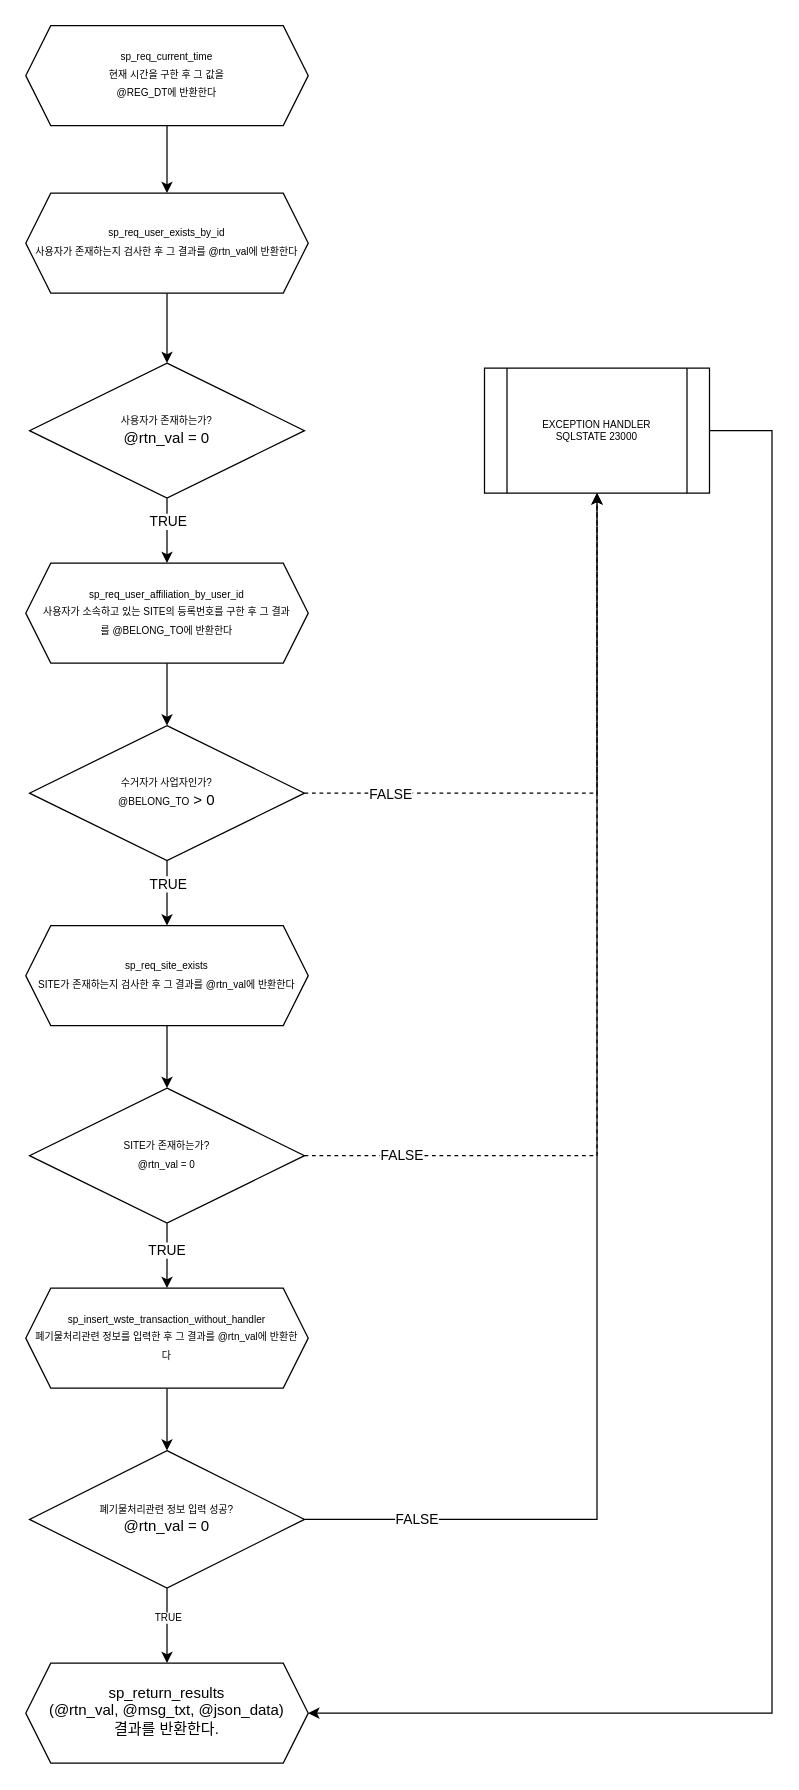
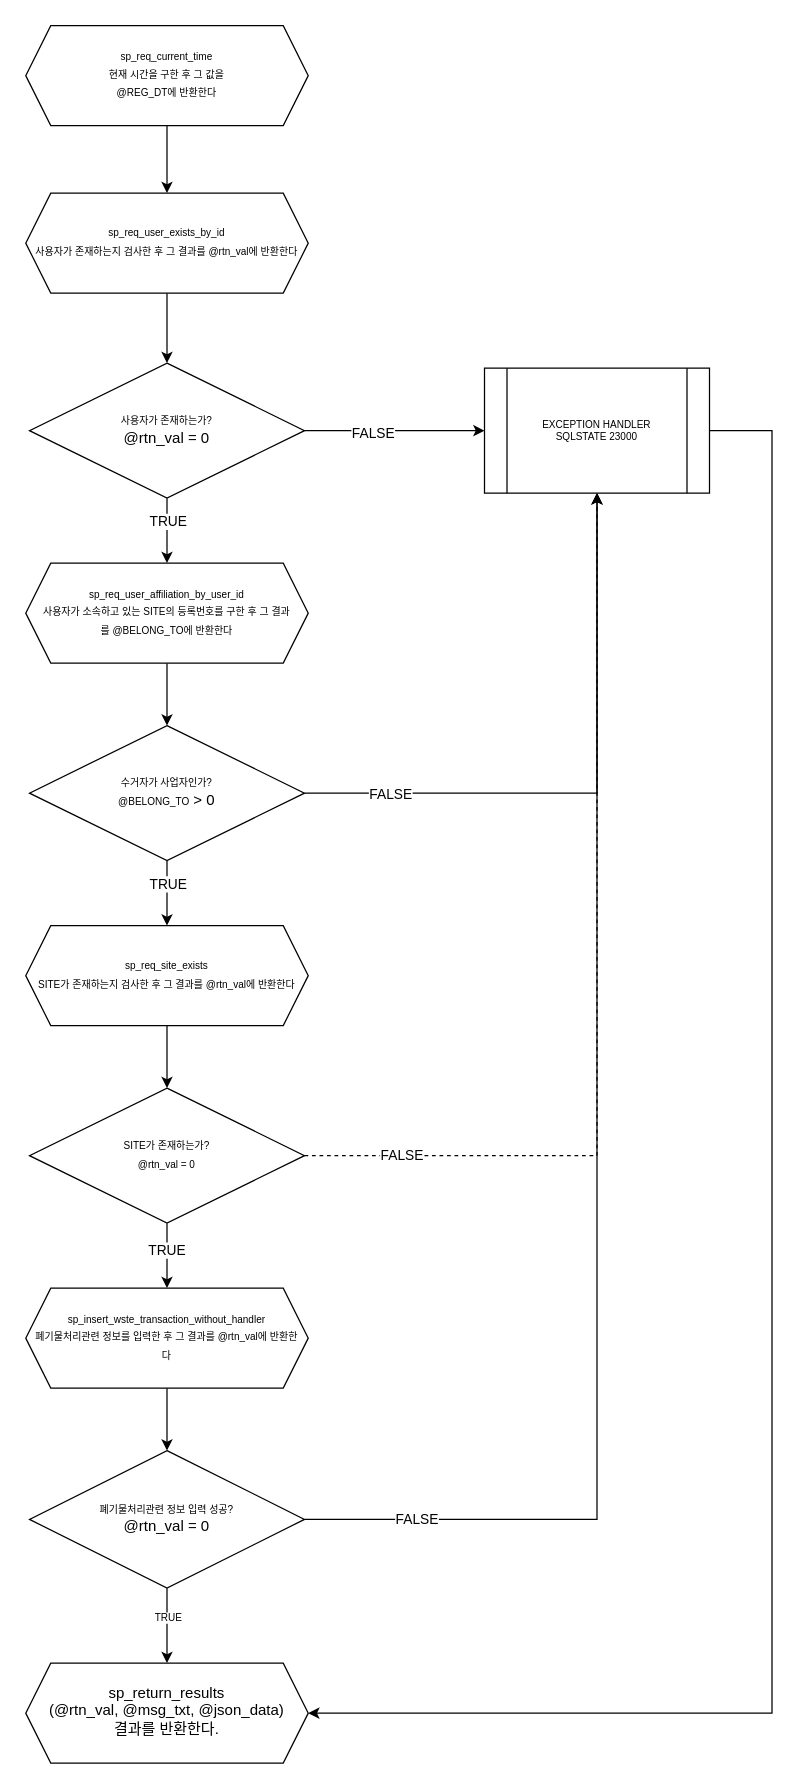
none -> (390, 431)
(502, 793) -> (502, 793)
